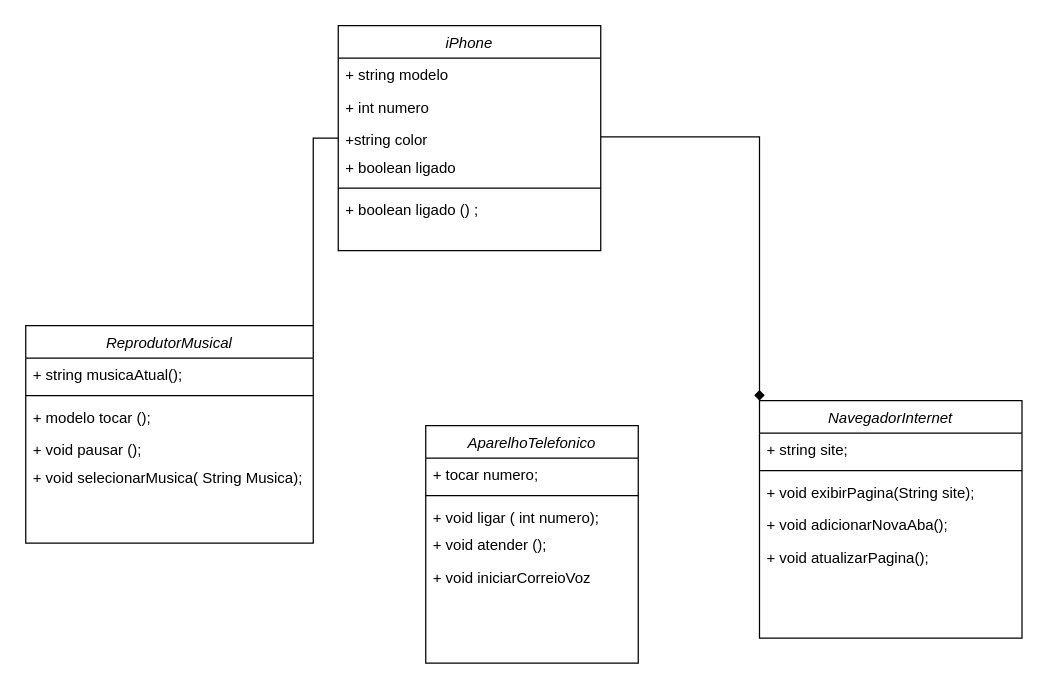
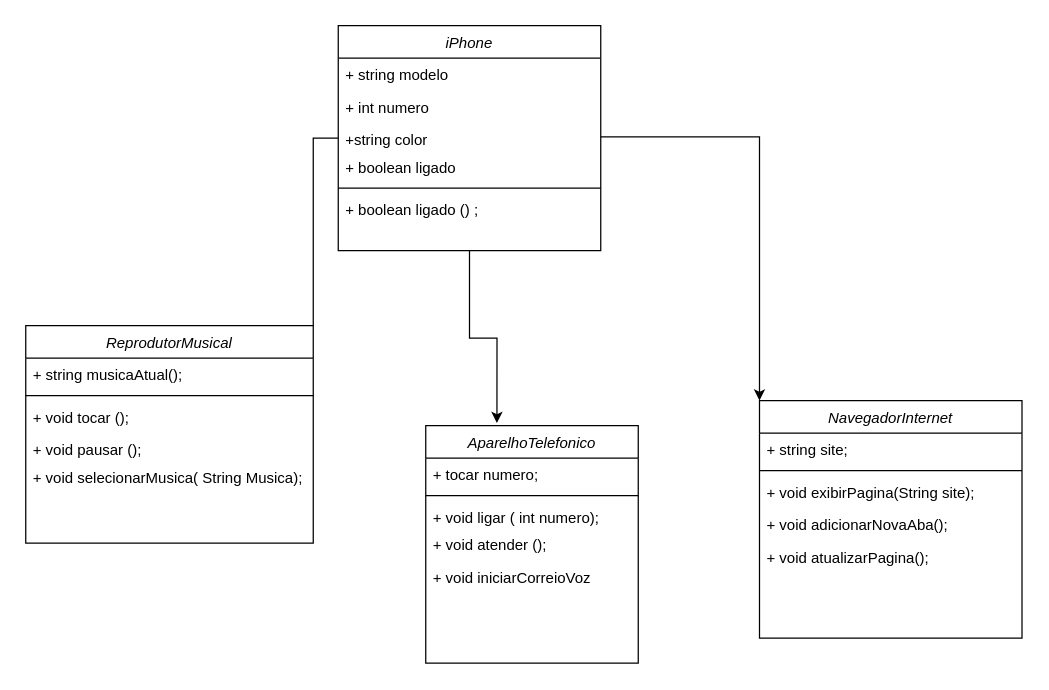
none -> (479, 338)
(759, 390) -> (759, 391)
(98, 418) -> (90, 418)
